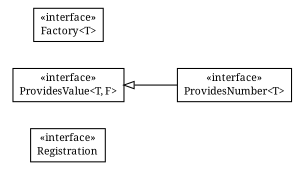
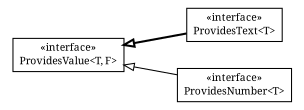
(68, 25) -> none
none -> (234, 25)
(68, 145) -> none
